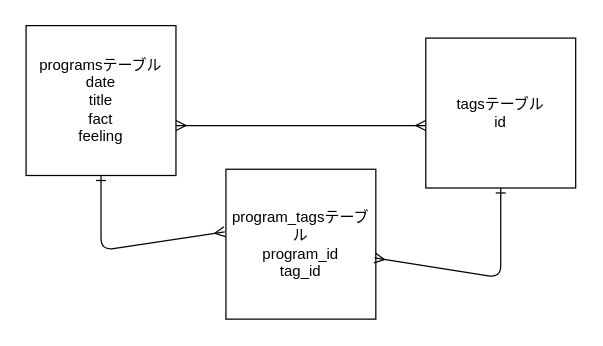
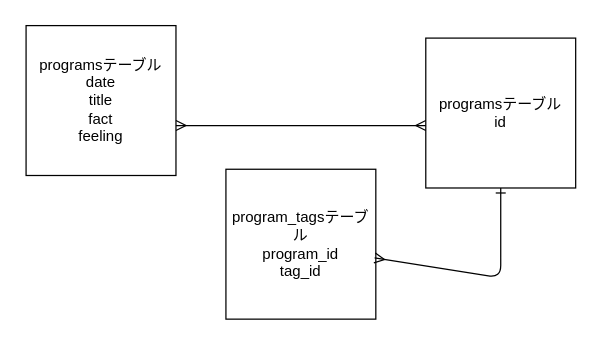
(501, 113) -> (501, 113)
(131, 246) -> none
